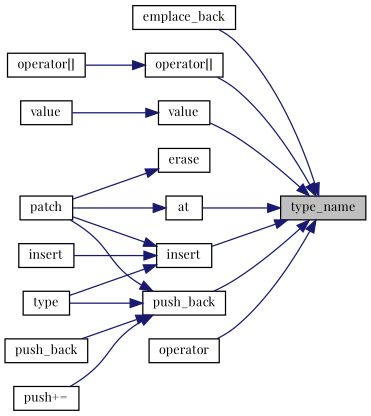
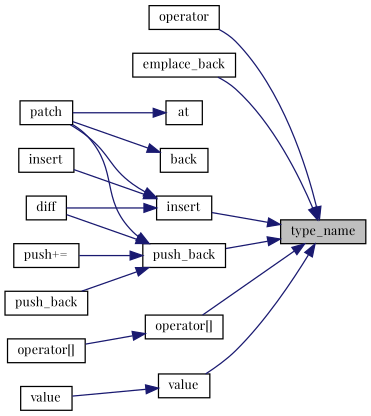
(184, 160) -> (184, 160)
(235, 208) -> none
(46, 303) -> (46, 208)
